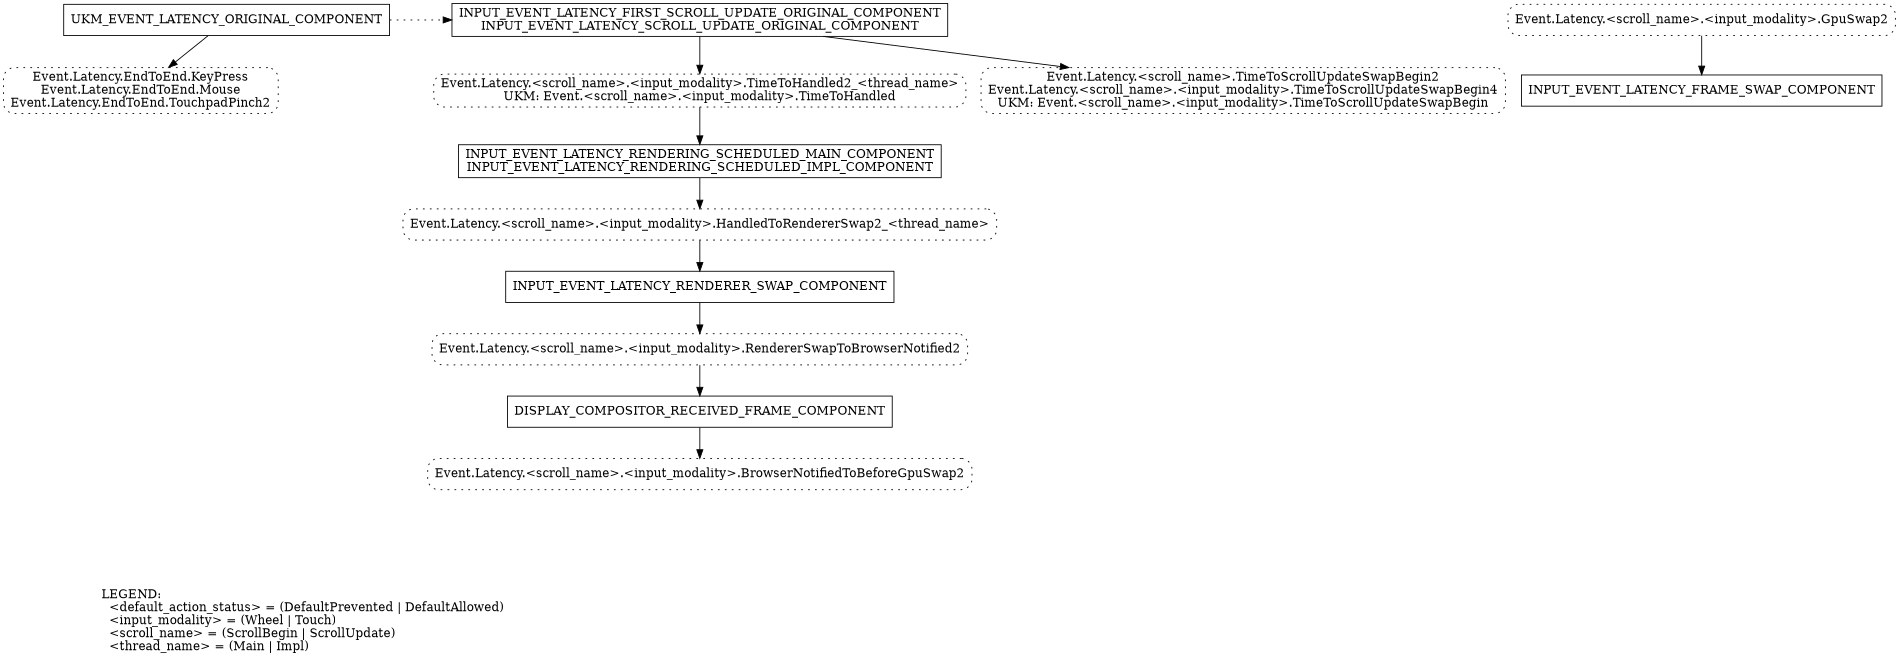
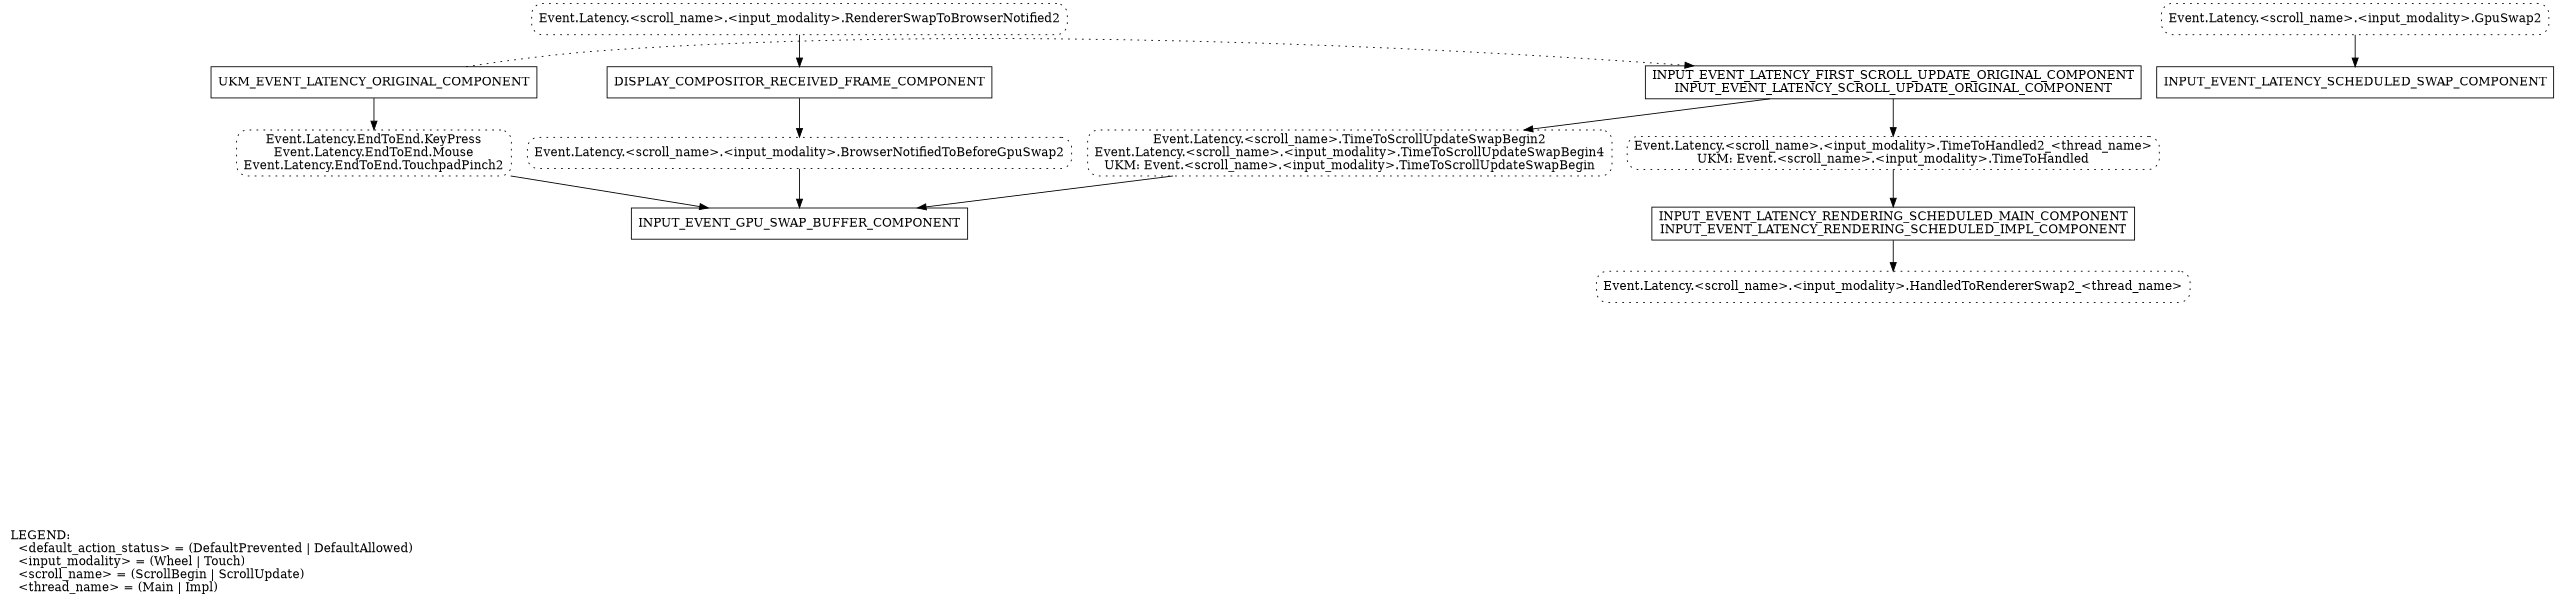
(1702, 91) -> (2355, 82)
none -> (800, 224)
(700, 287) -> none
